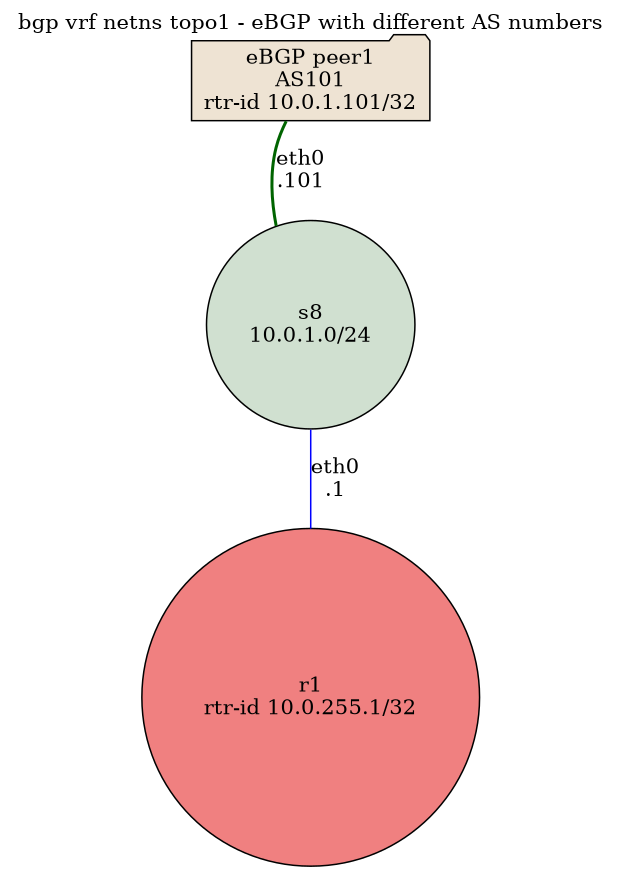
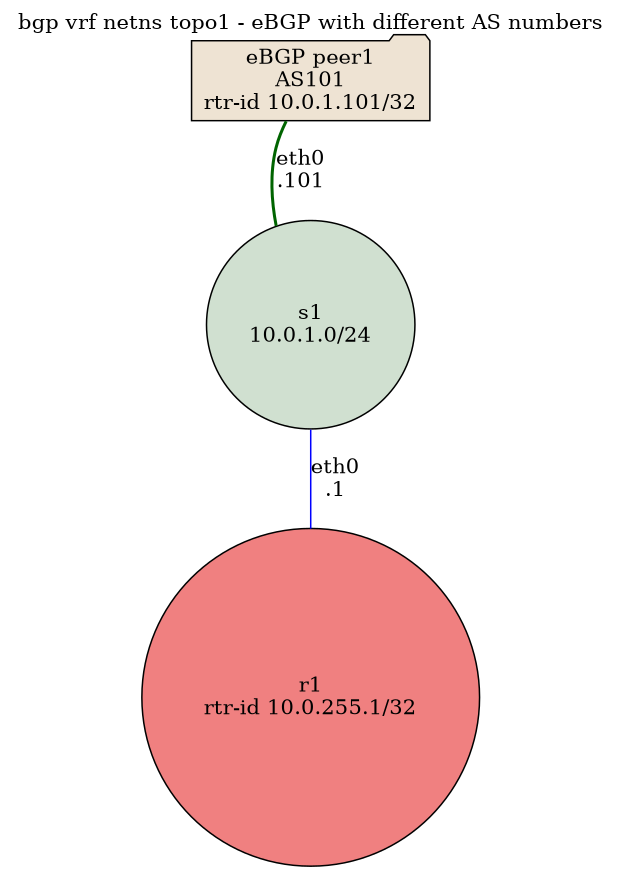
(311, 325) -> (311, 325)
